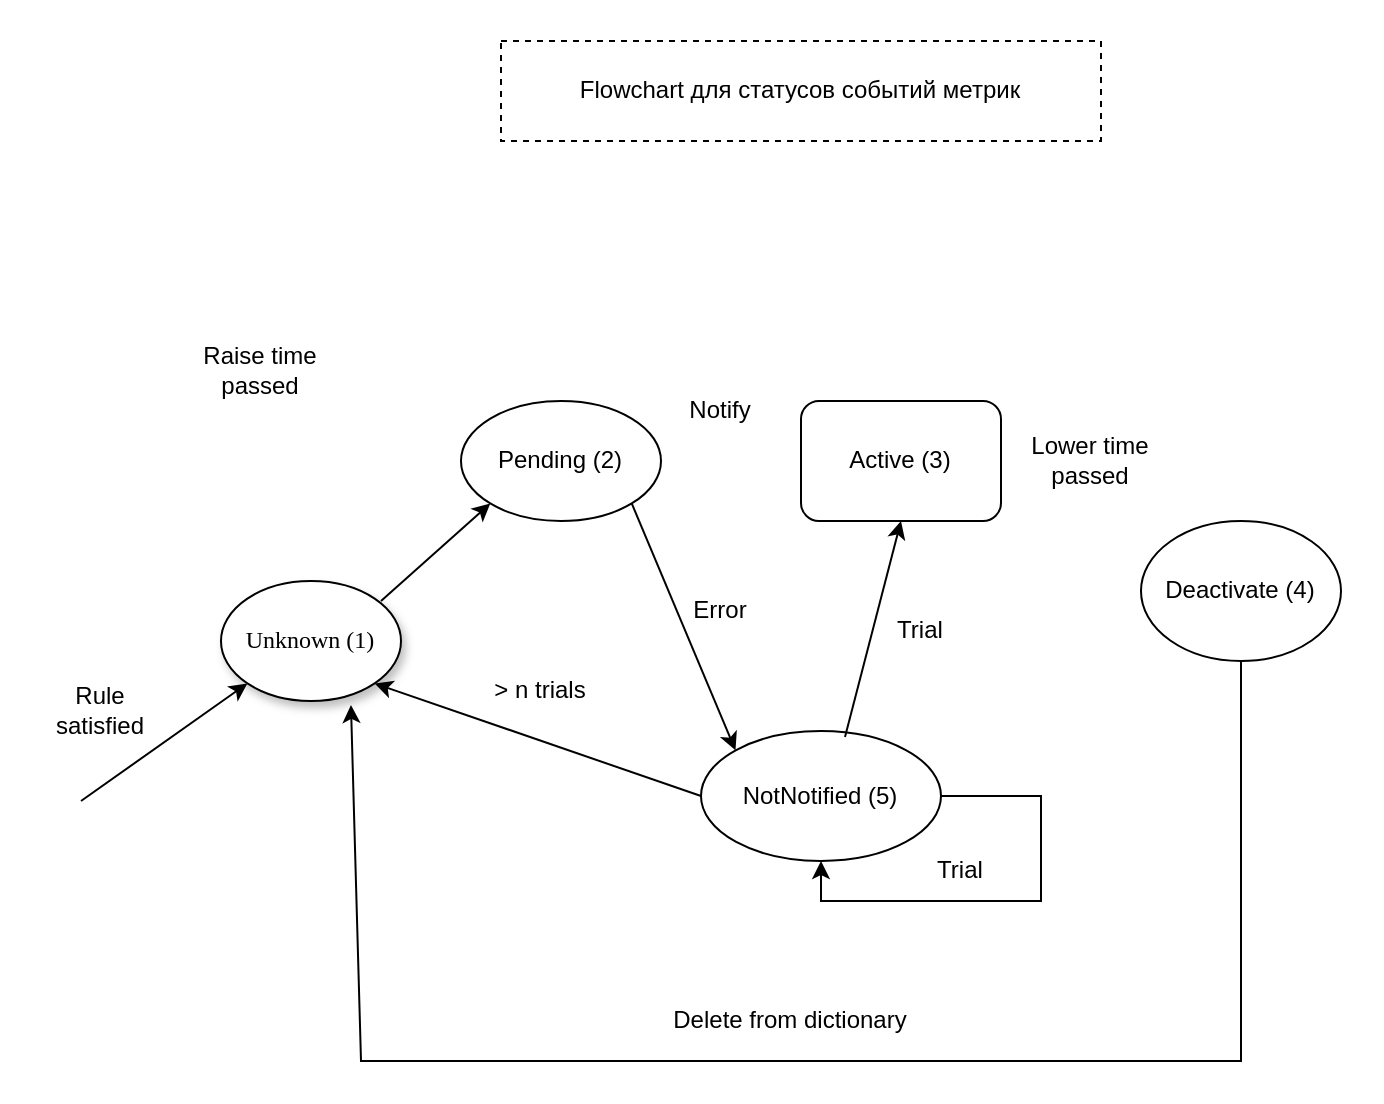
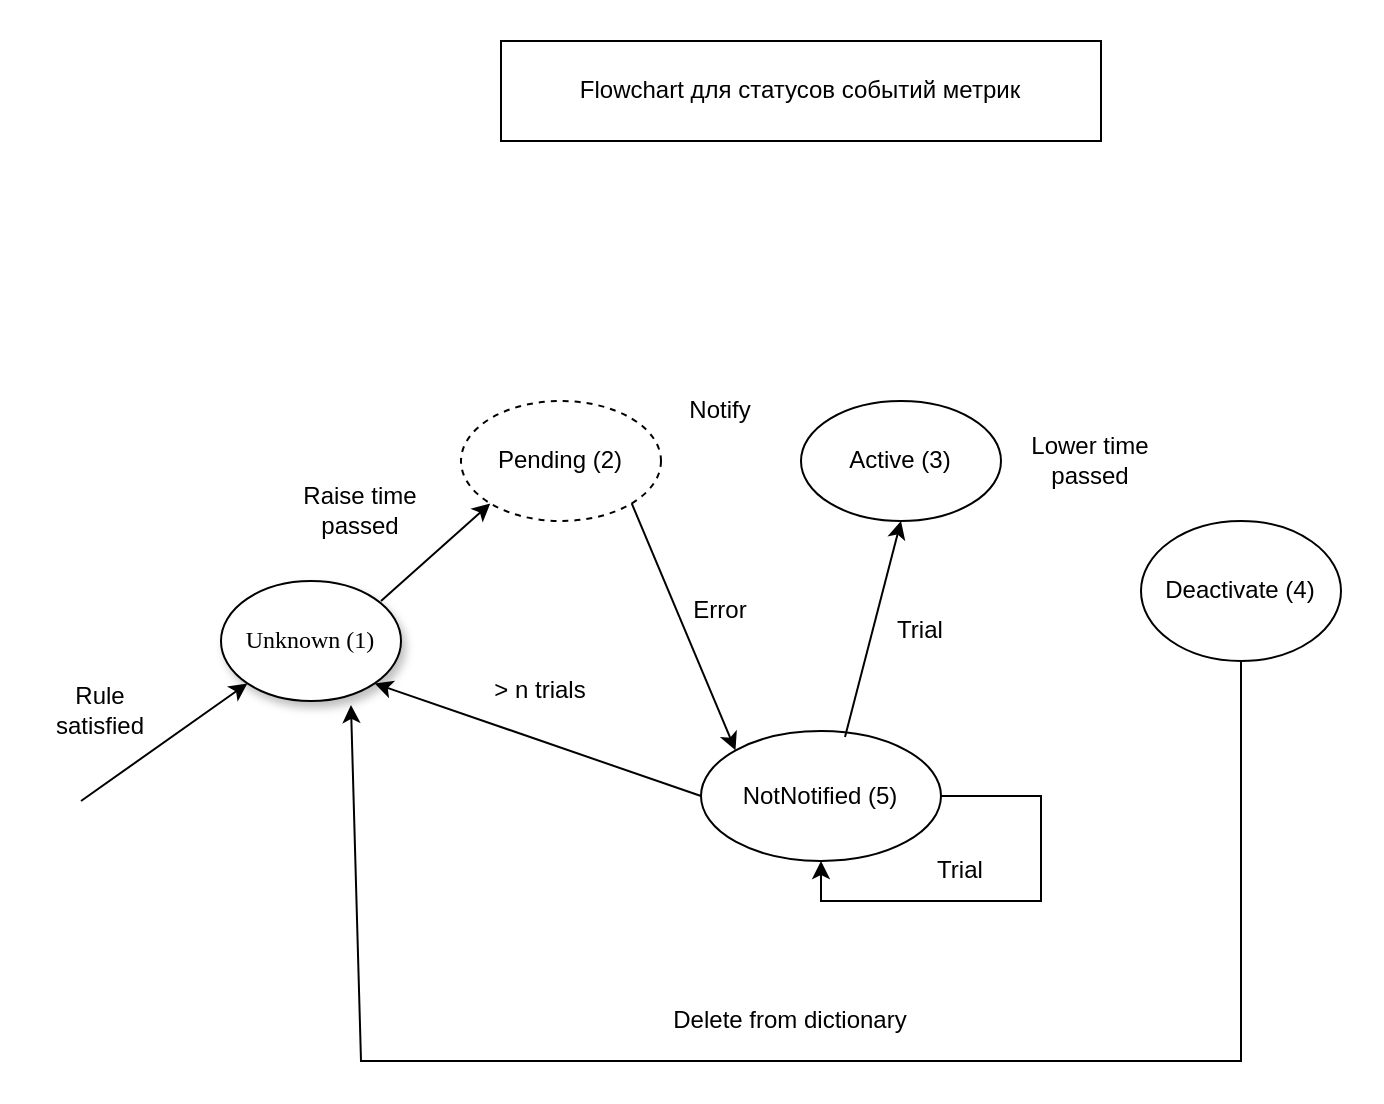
(801, 91) -> (801, 91)
(261, 371) -> (361, 511)
(561, 461) -> (561, 461)
(901, 461) -> (901, 461)
